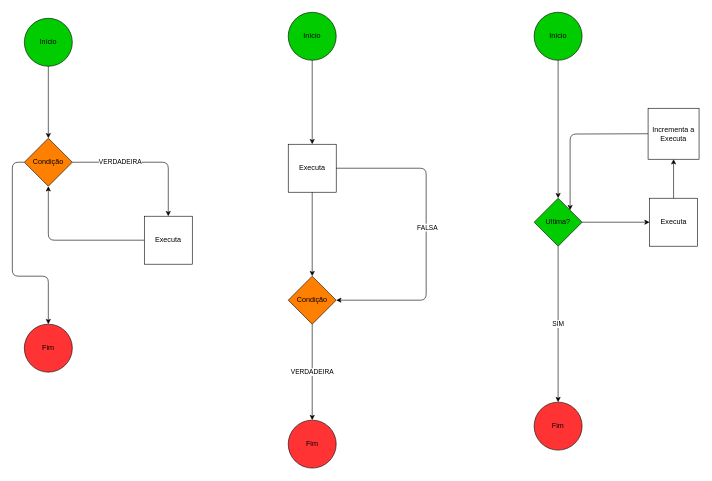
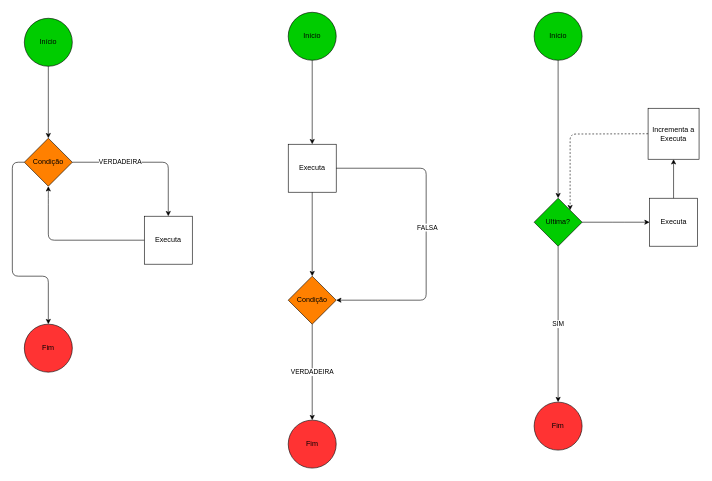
(574, 134) -> (574, 134)
